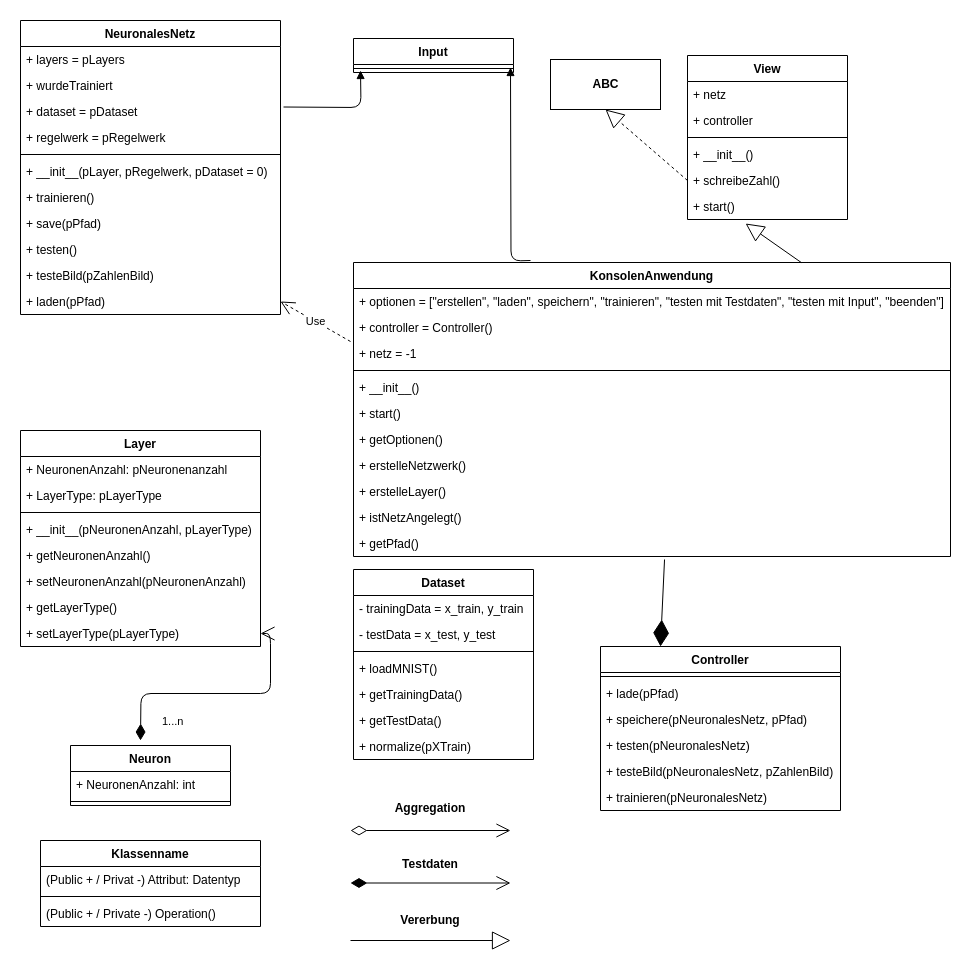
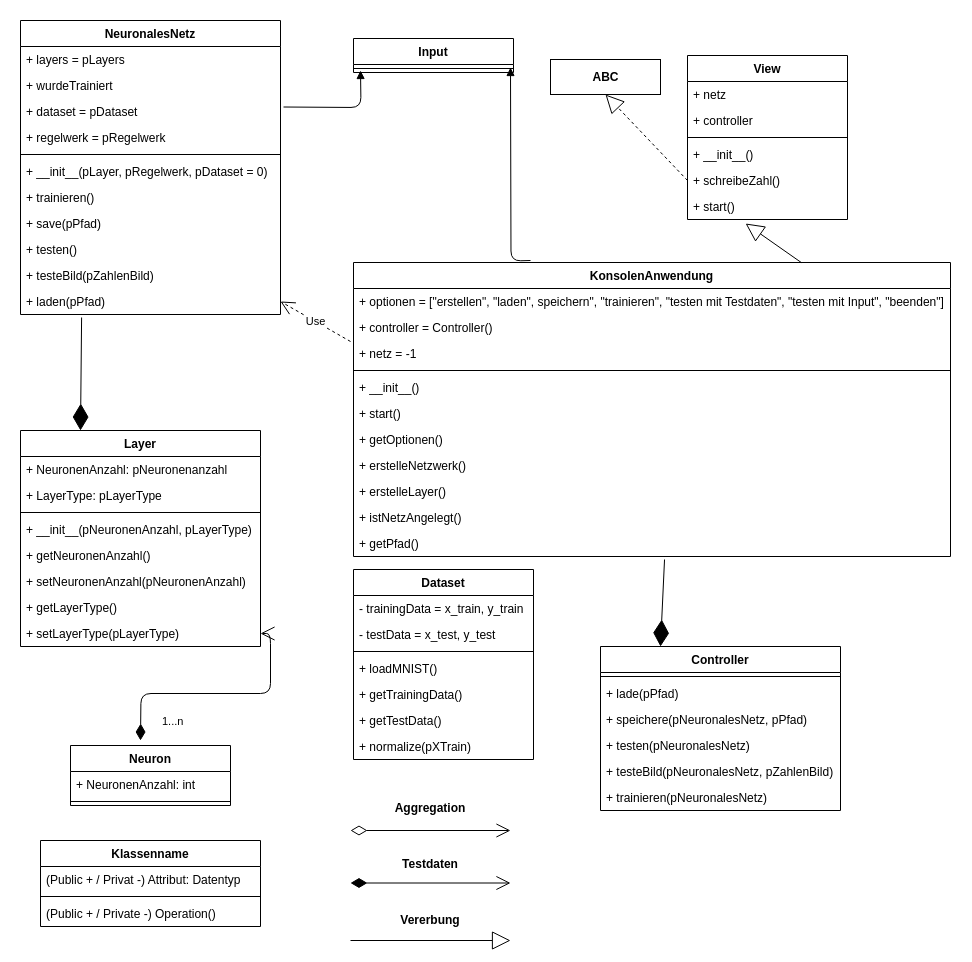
(606, 85) -> (606, 77)
none -> (81, 361)
